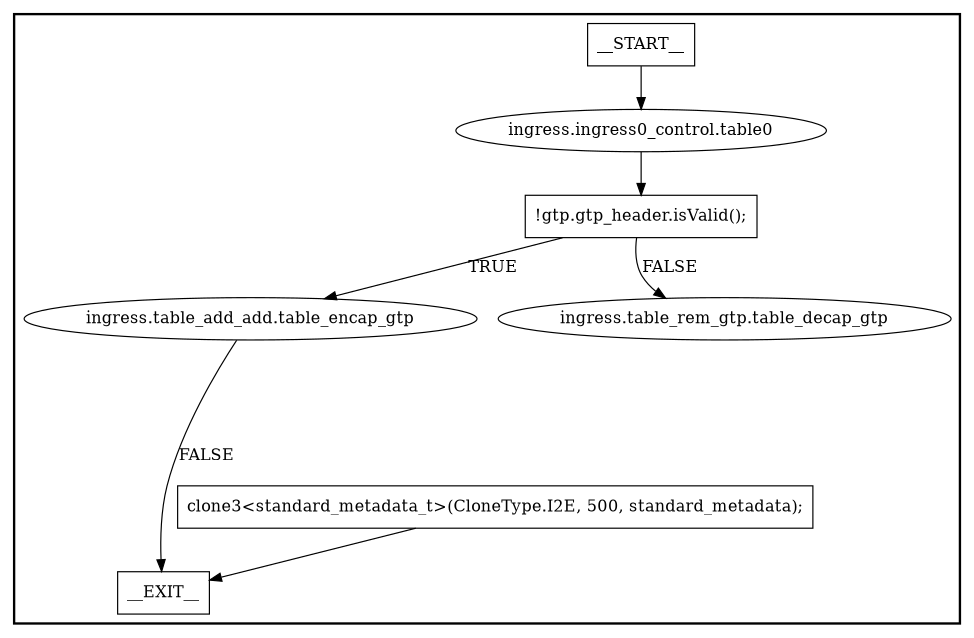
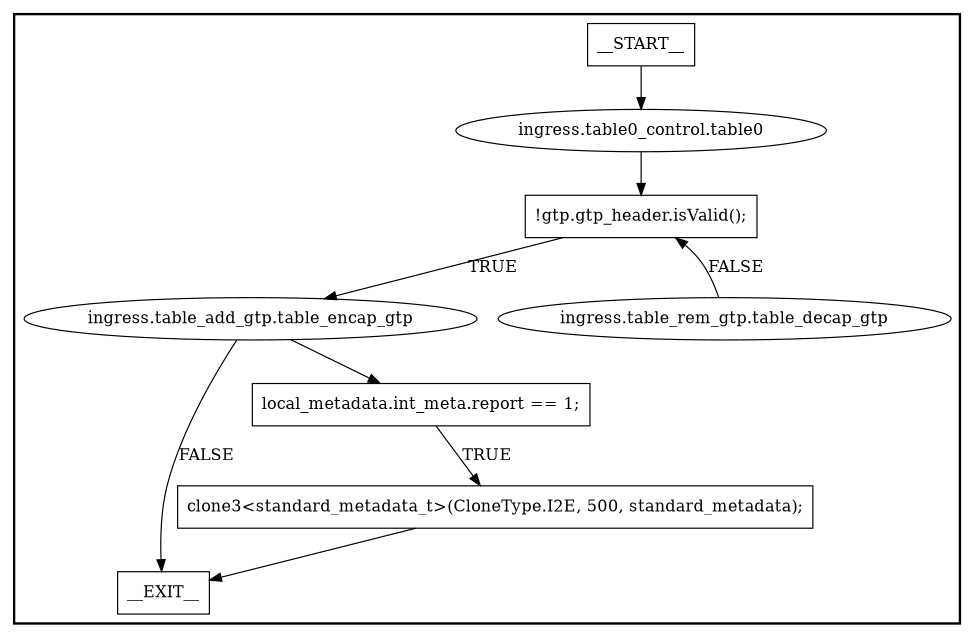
(641, 131) -> (641, 131)
(638, 267) -> (706, 269)
(251, 319) -> (251, 319)
none -> (421, 405)
